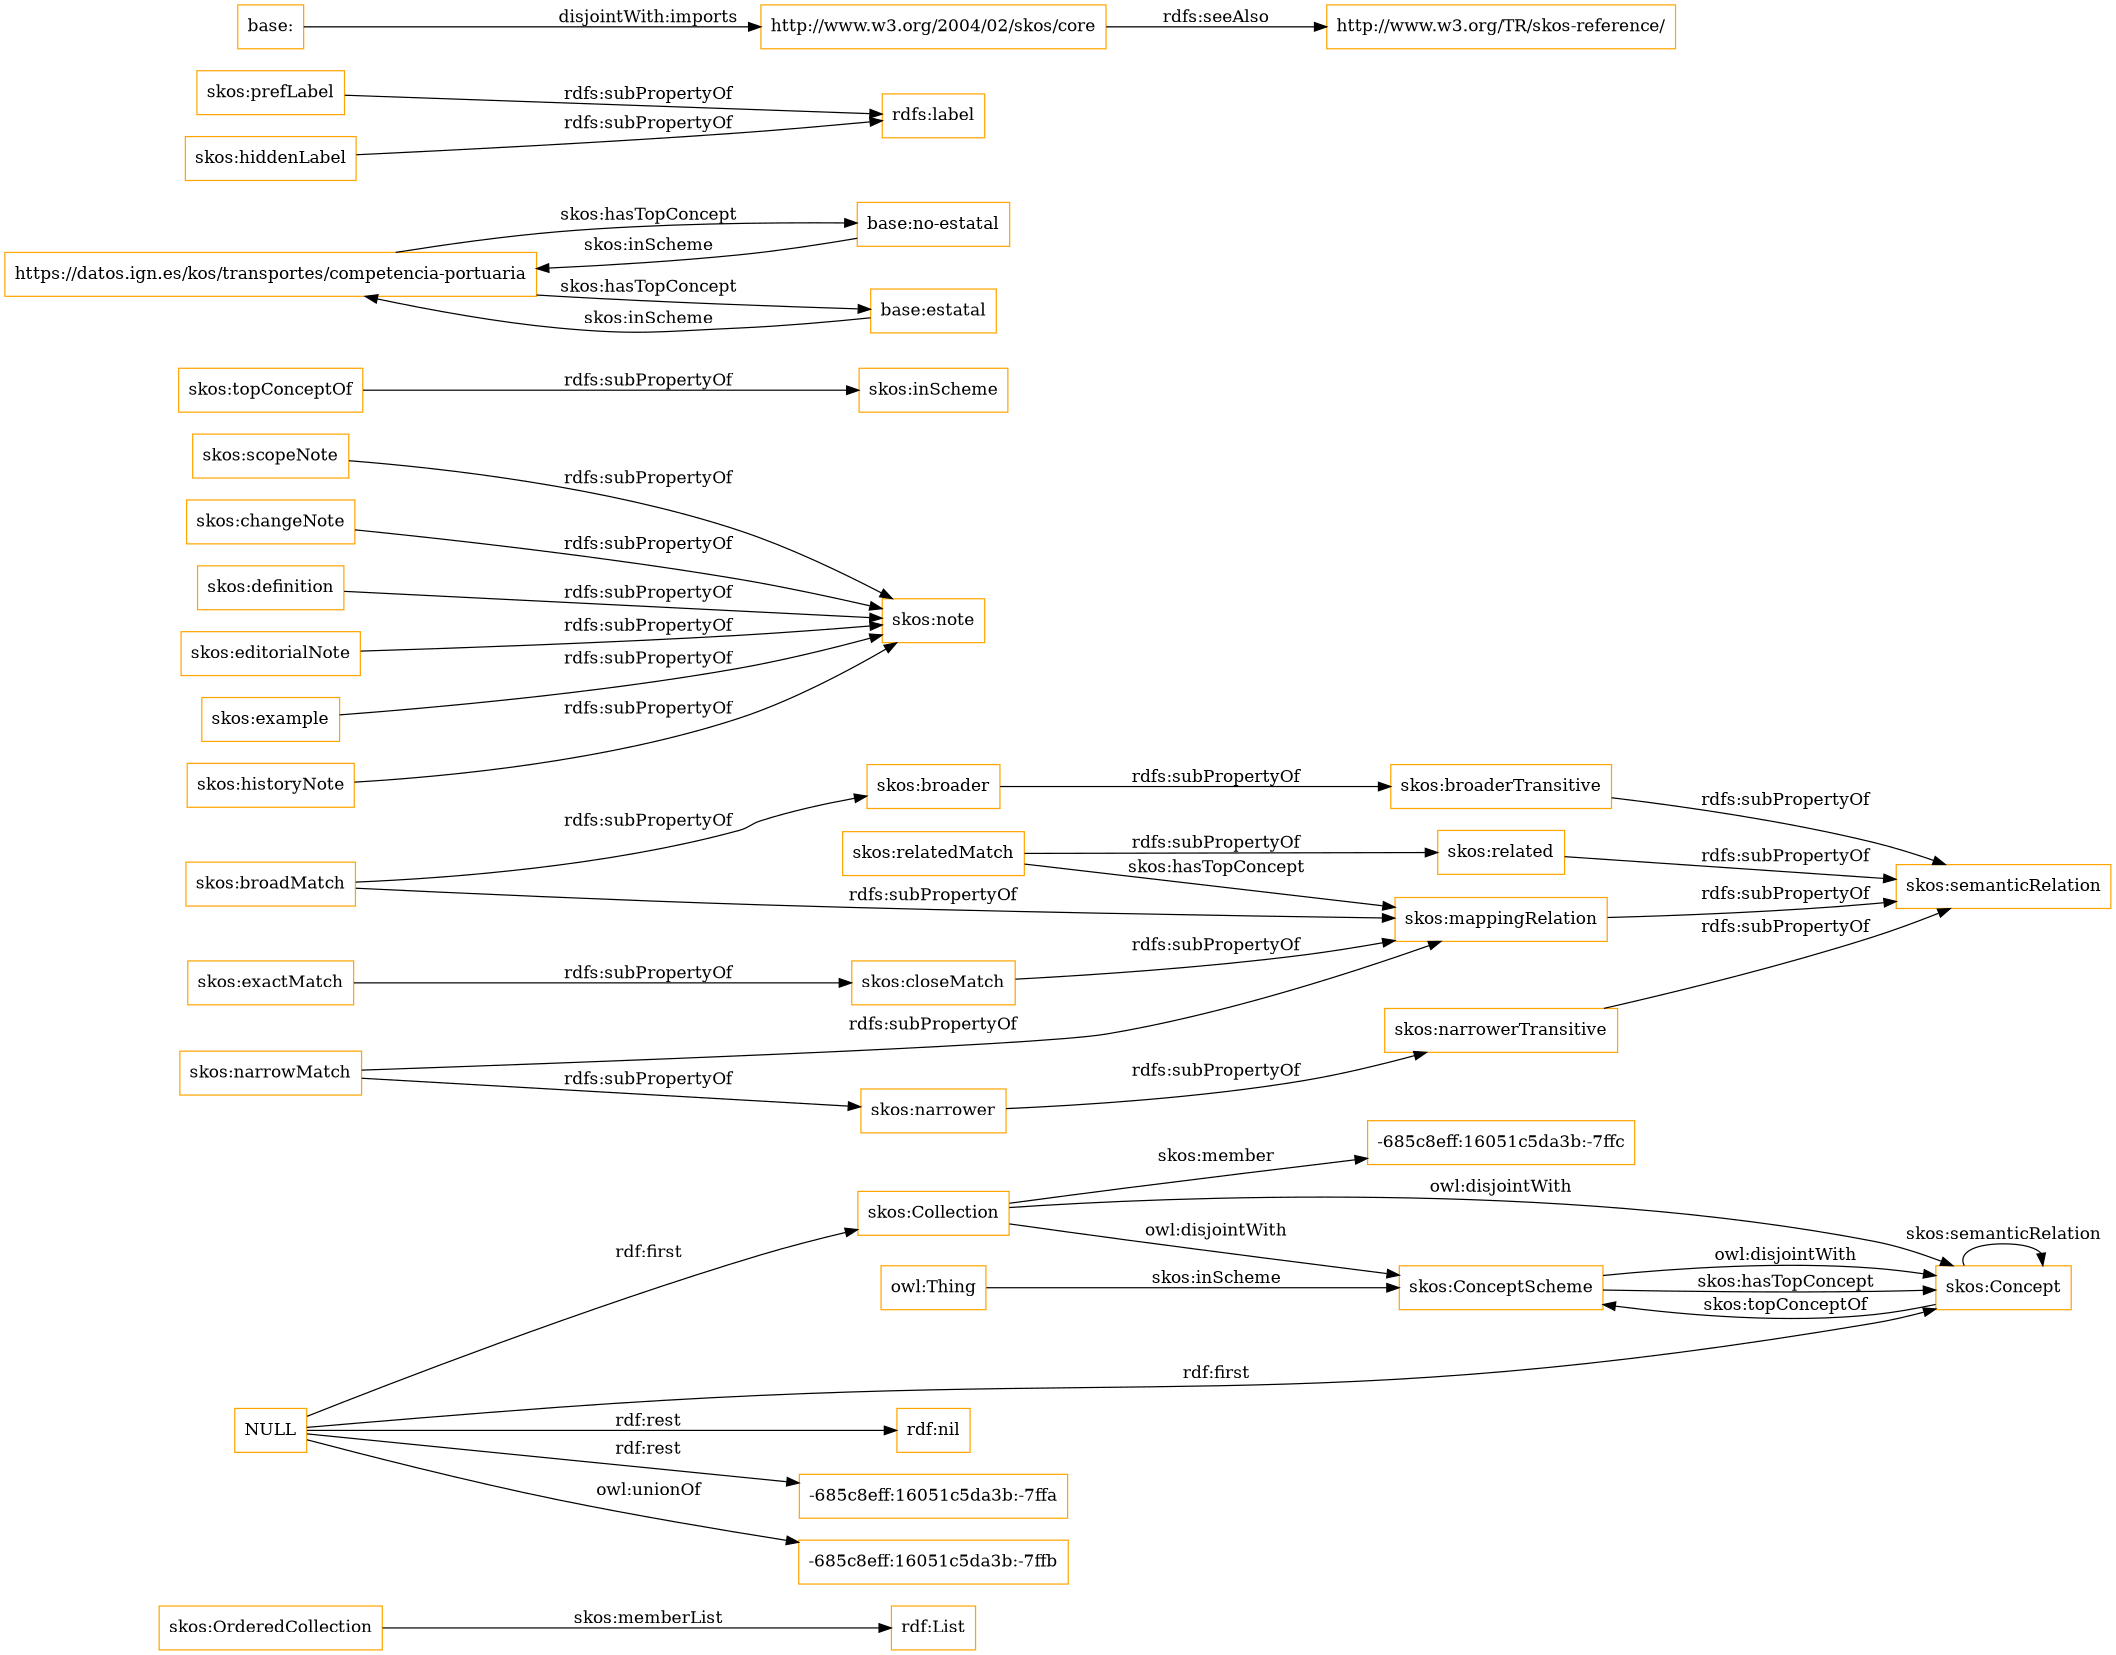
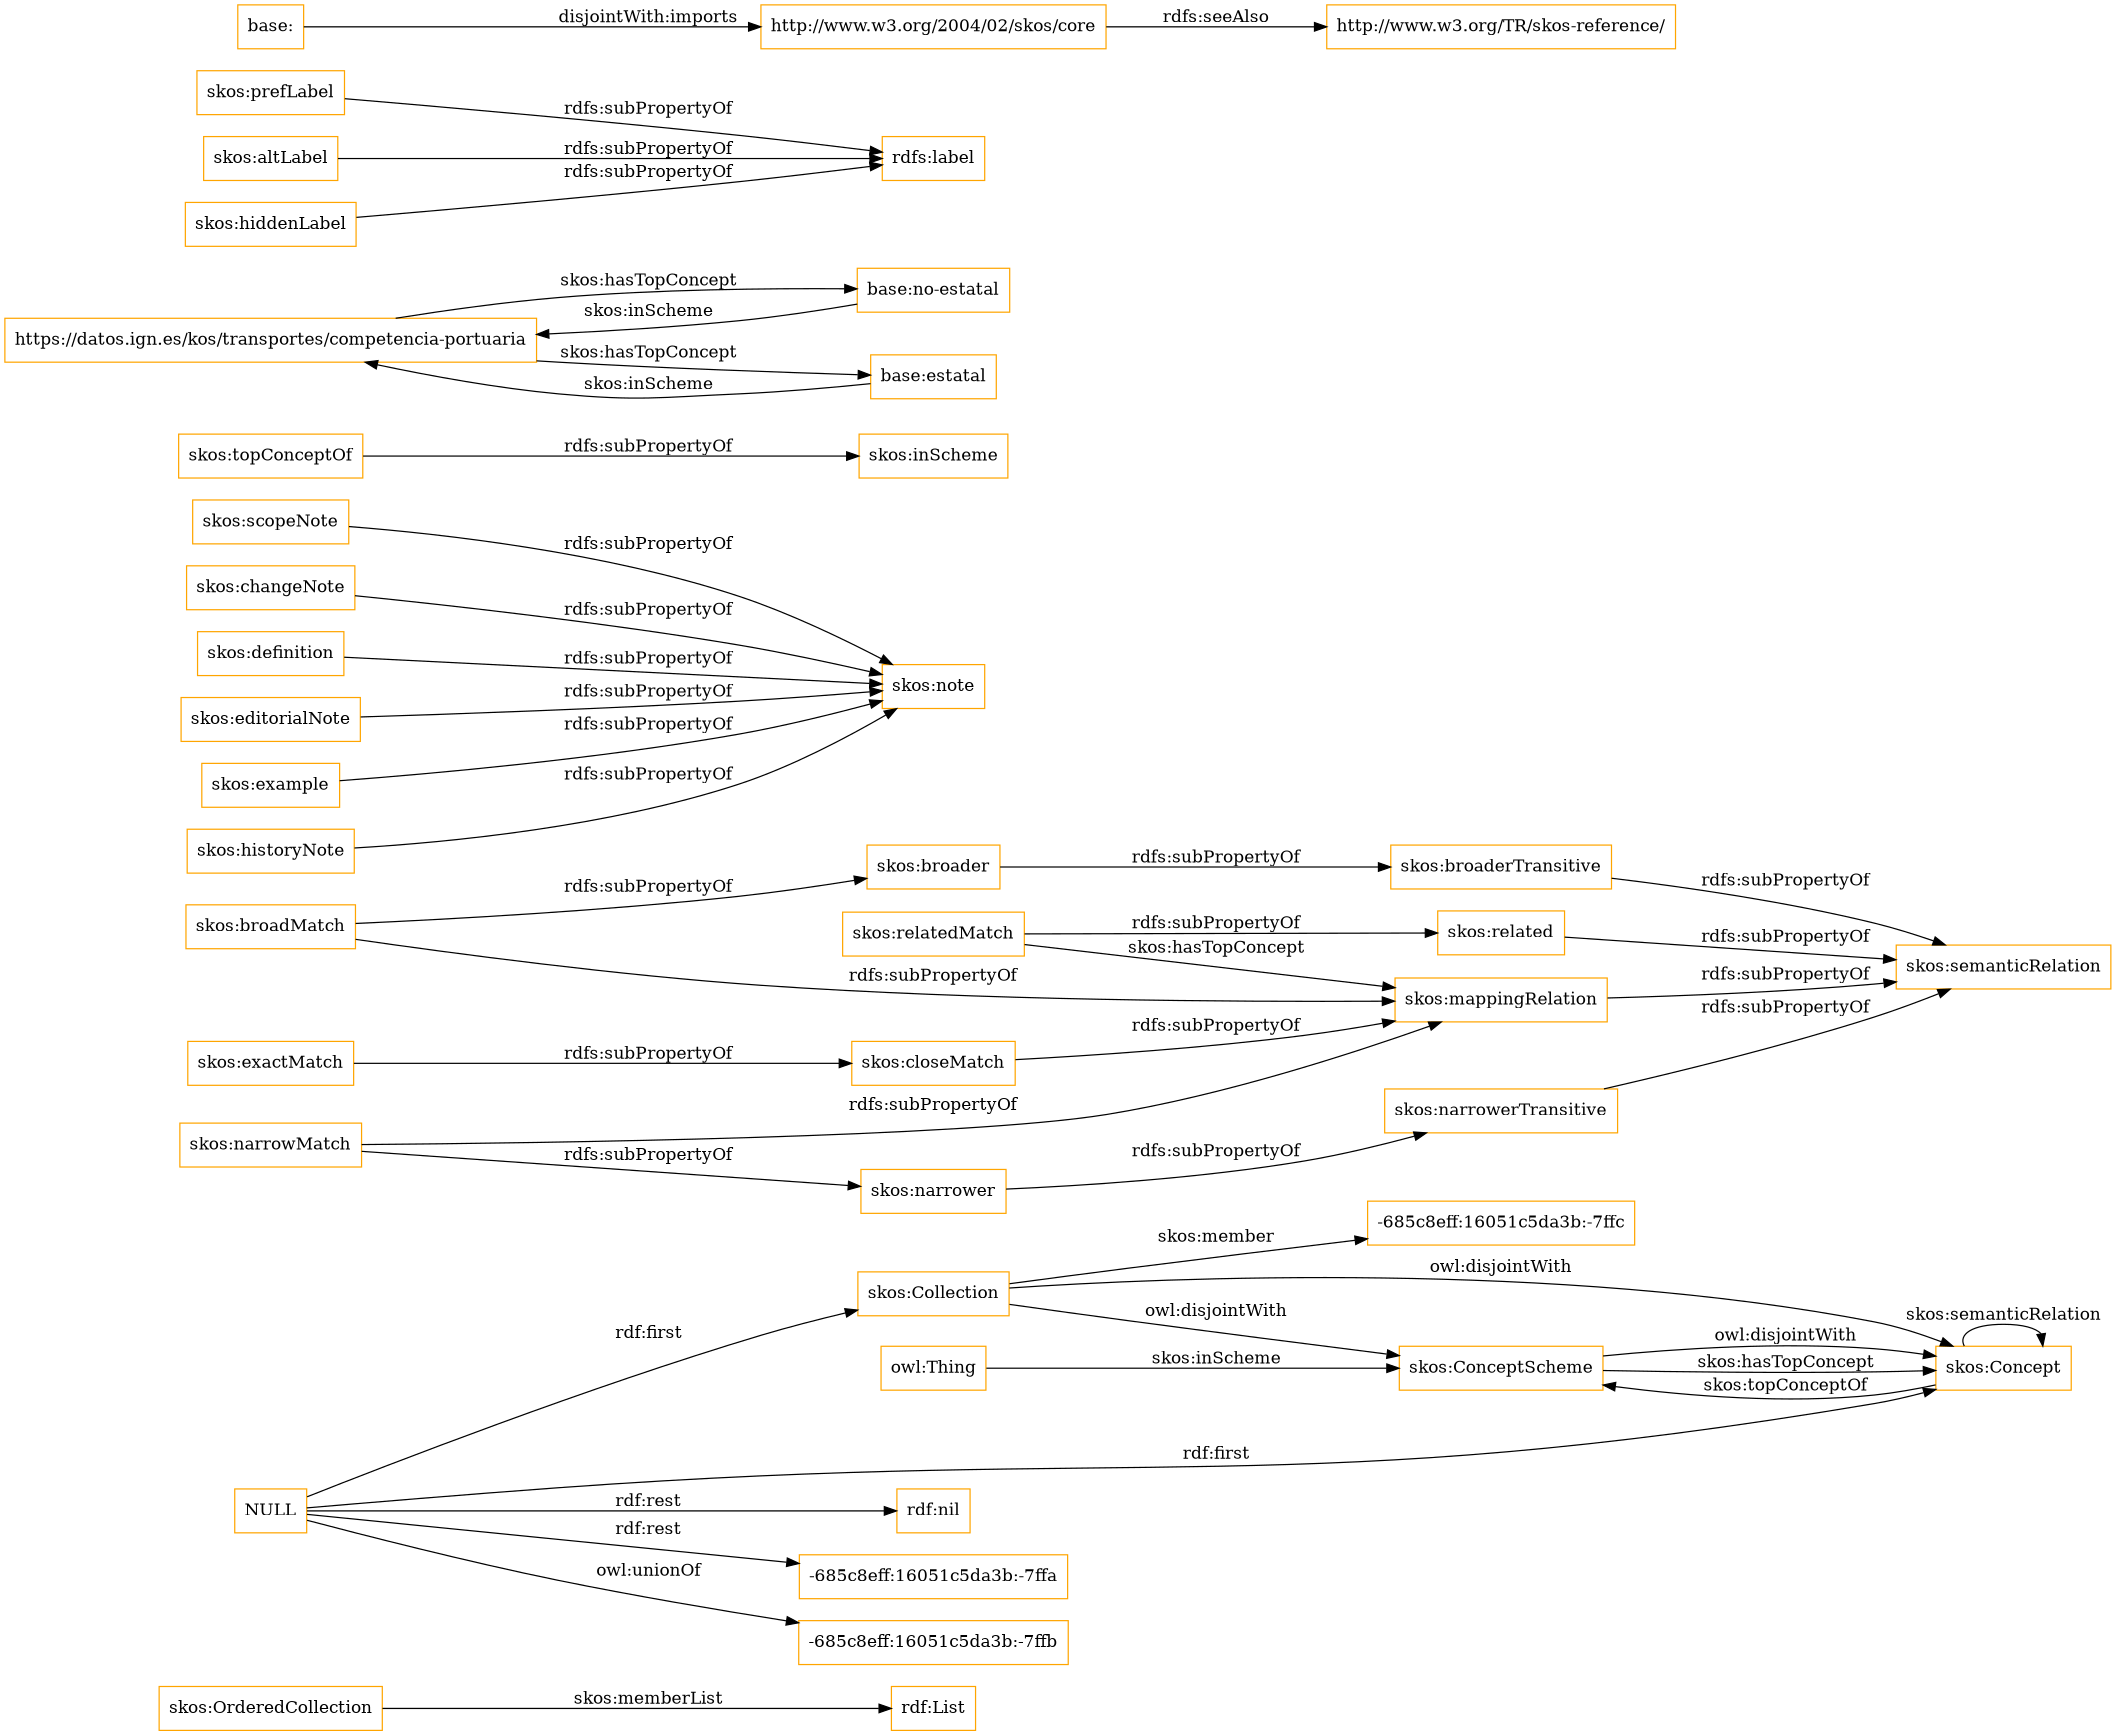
none -> (271, 159)
